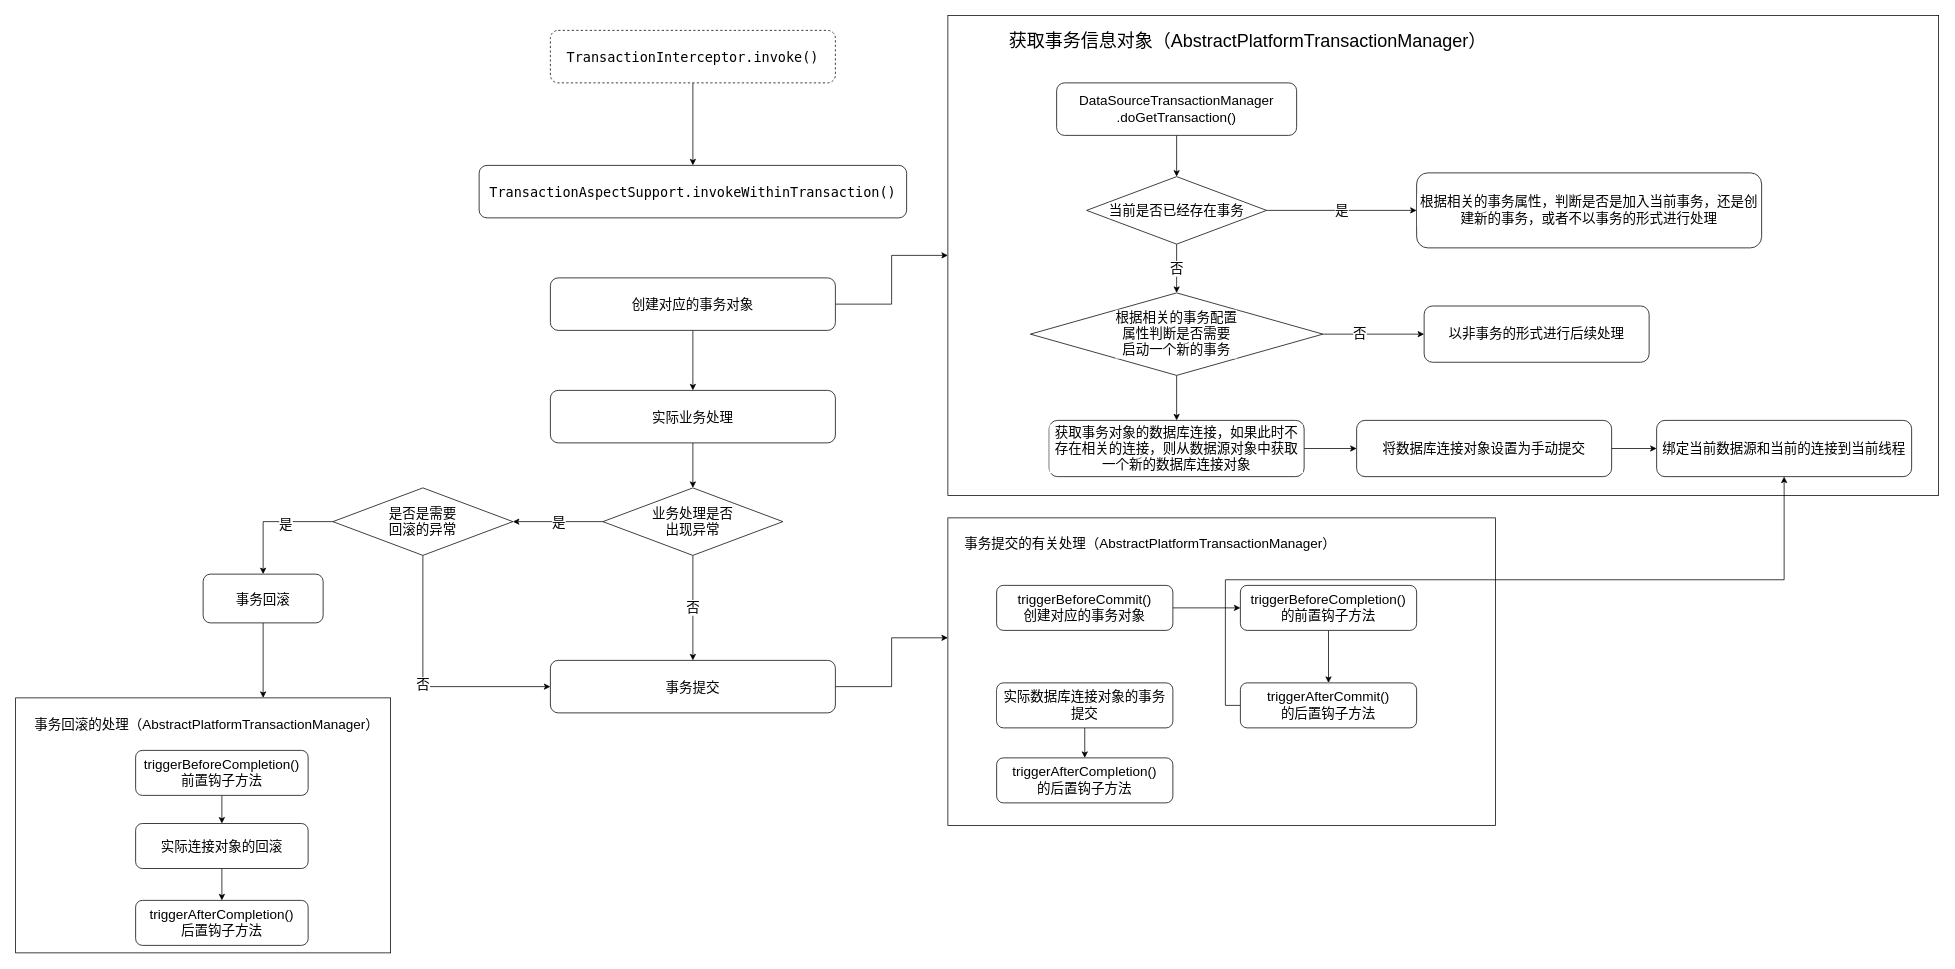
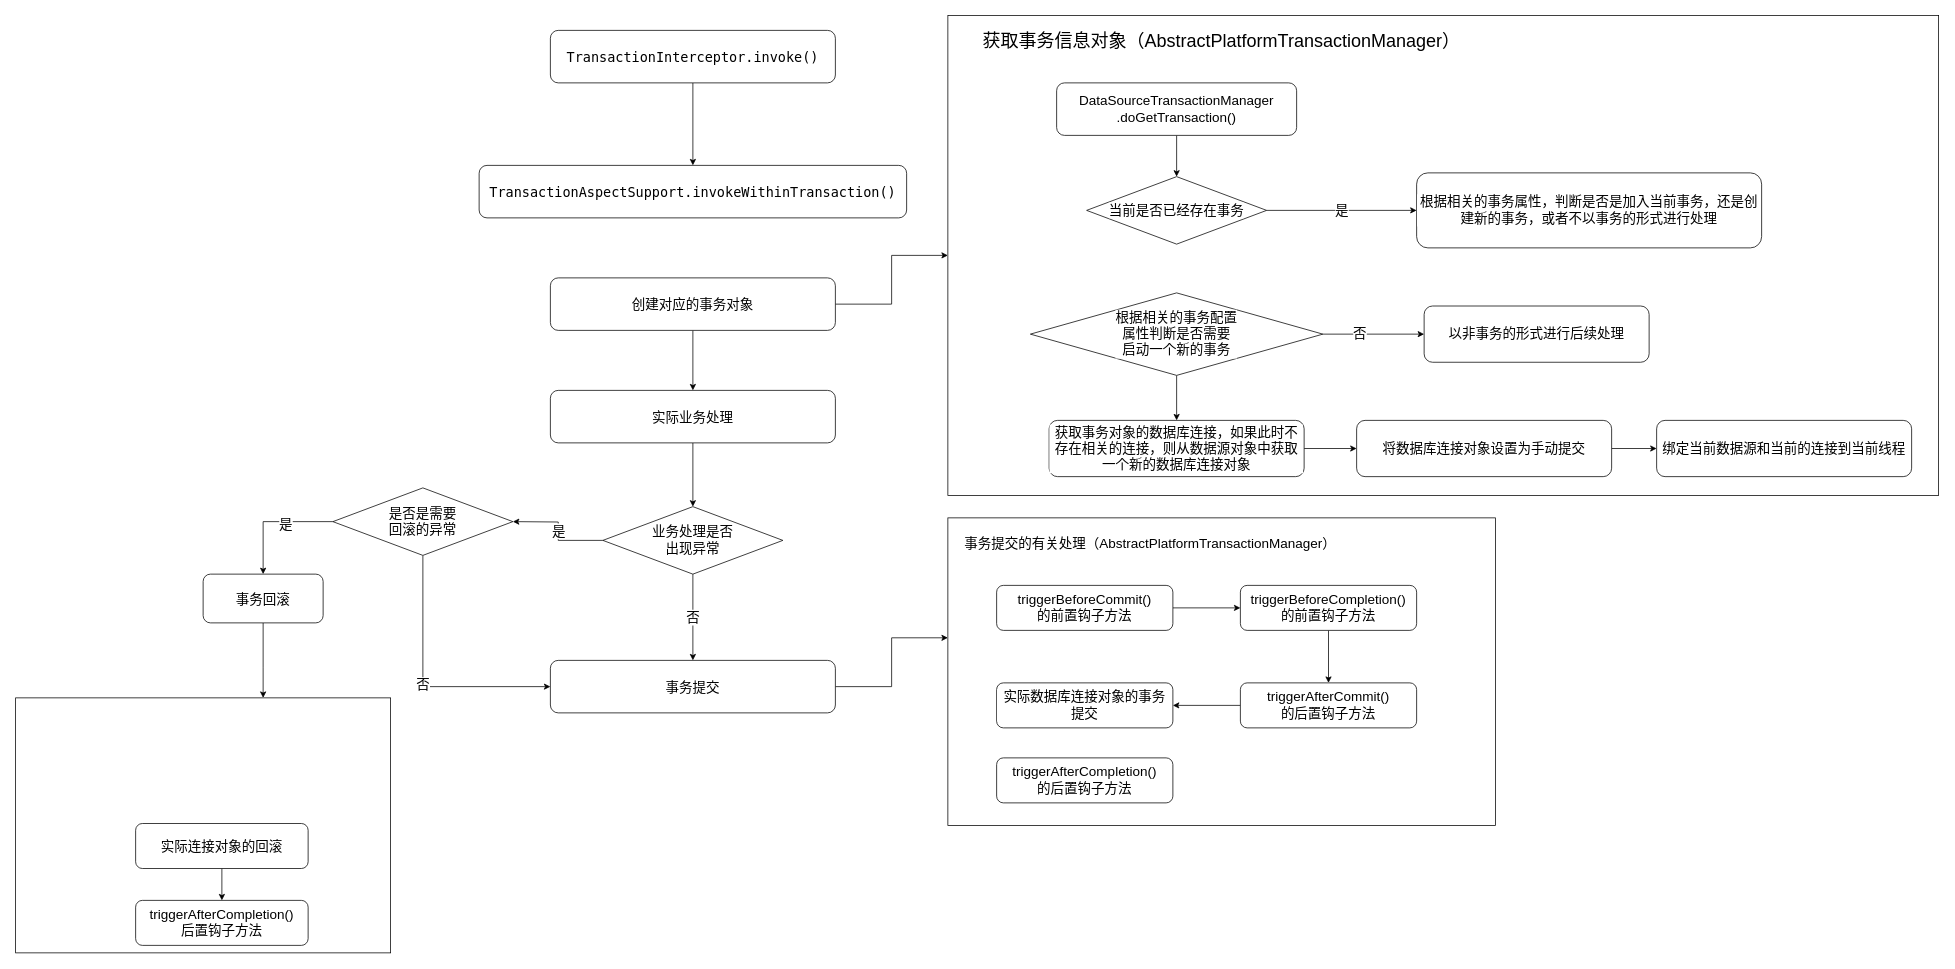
(1248, 42) -> (1221, 42)
(693, 57) -> (693, 57)
(1176, 266) -> none
(693, 522) -> (693, 540)
(1442, 580) -> (1203, 705)
(1085, 608) -> (1085, 608)
(207, 725) -> none
(1085, 740) -> none
(222, 773) -> none
(222, 817) -> none
